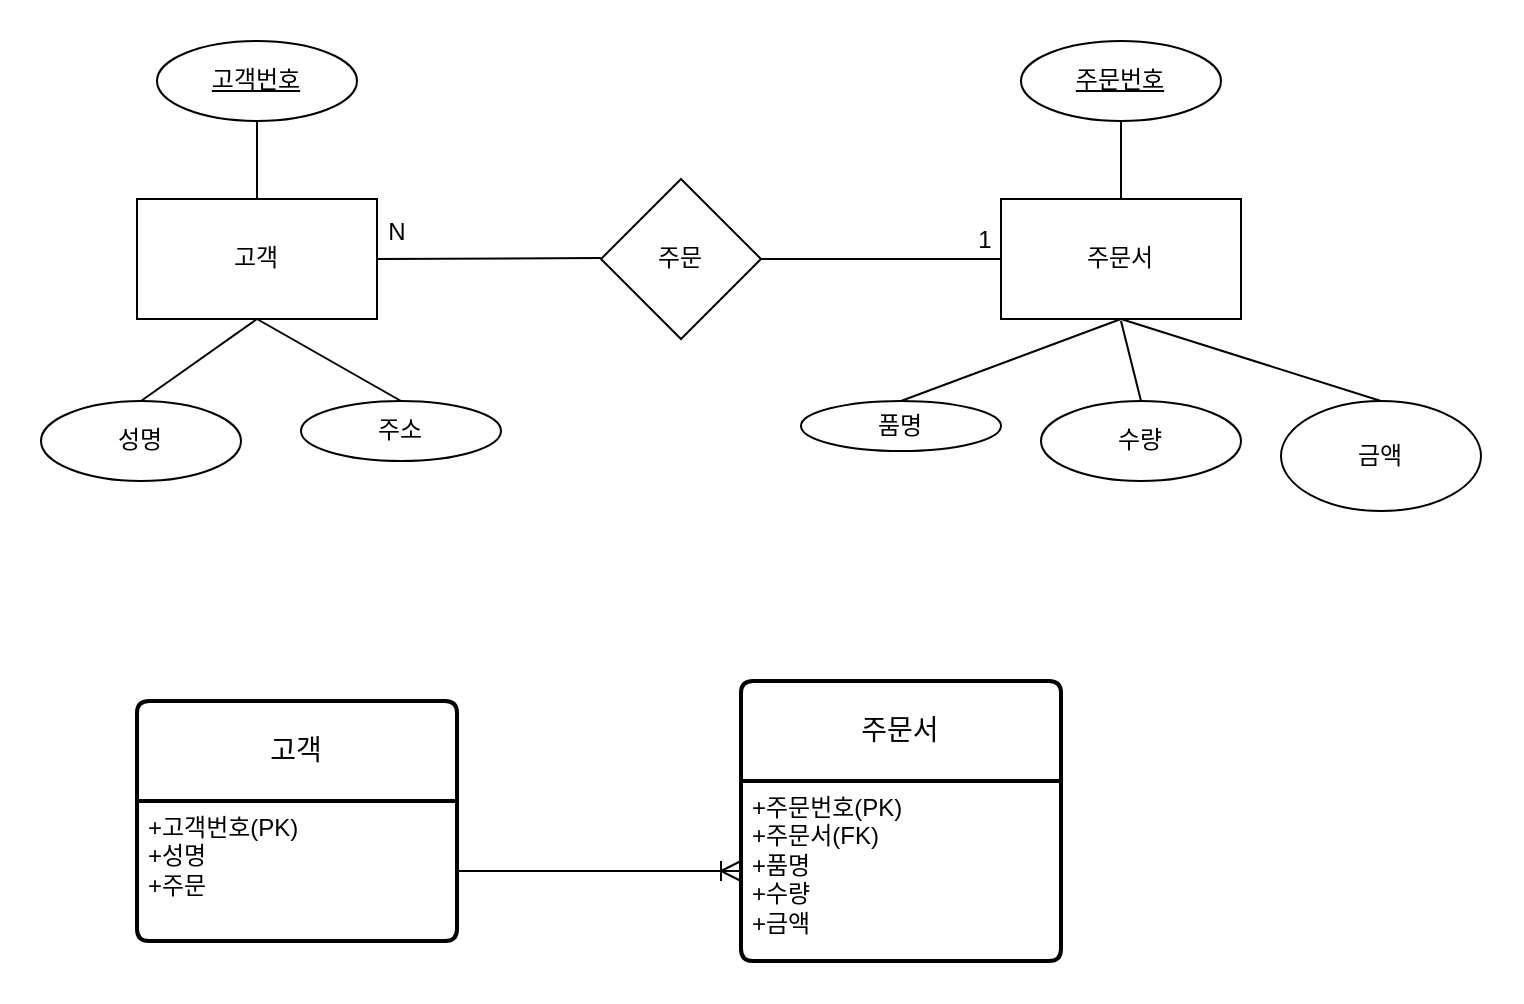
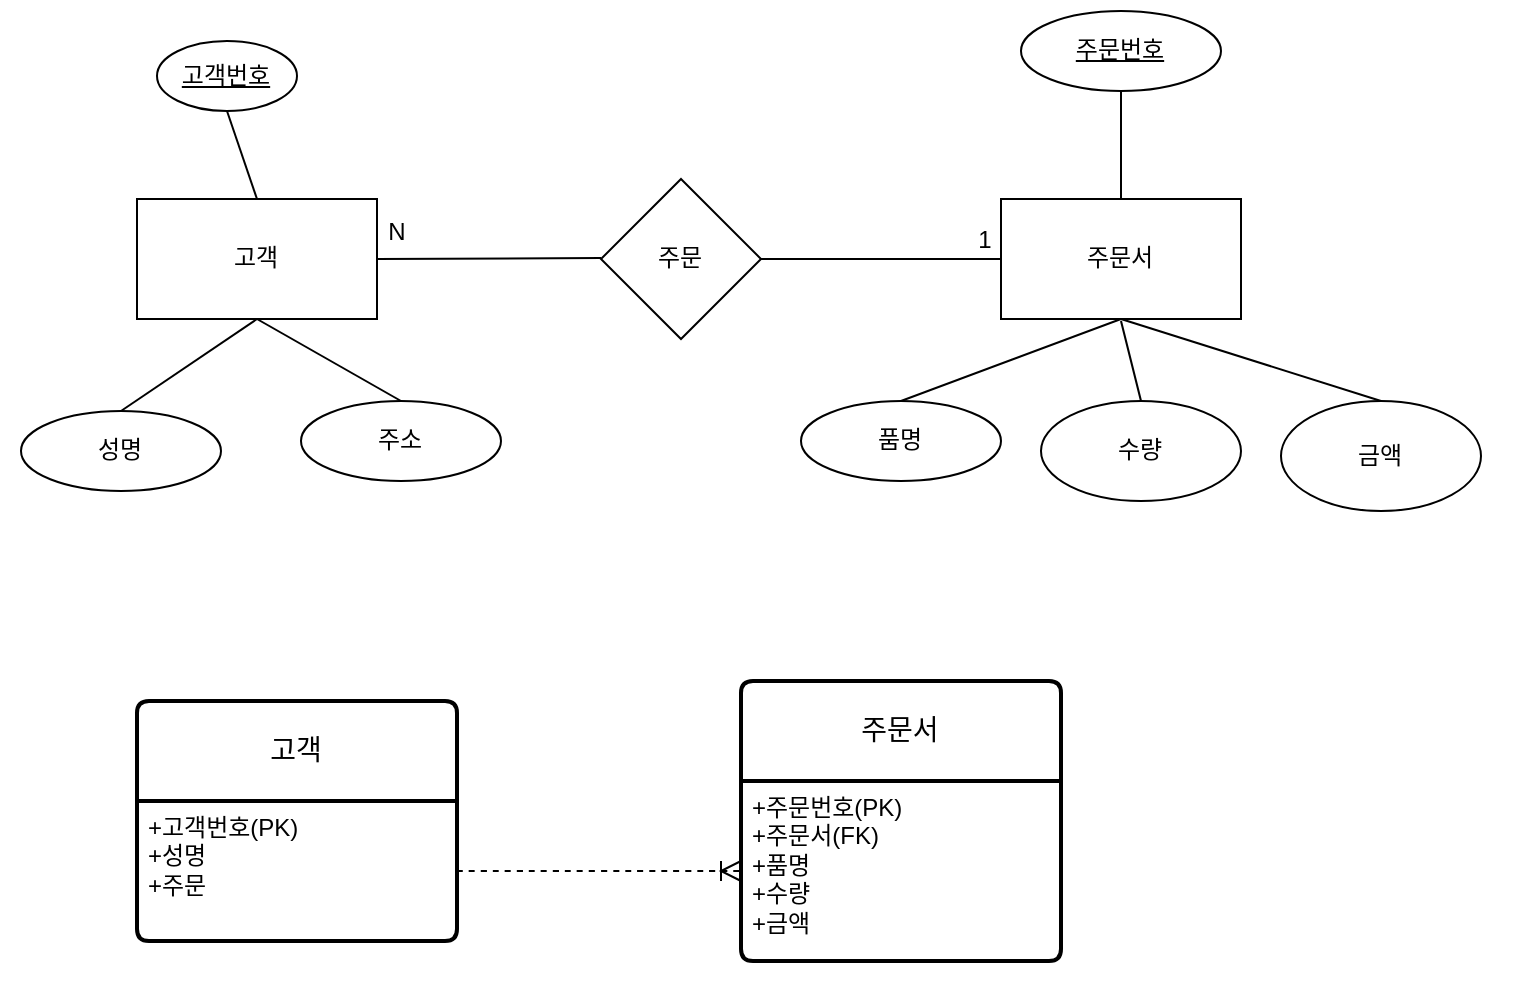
(257, 81) -> (227, 76)
(1121, 81) -> (1121, 51)
(901, 426) -> (901, 441)
(401, 431) -> (401, 441)
(141, 441) -> (121, 451)
(1141, 441) -> (1141, 451)
(597, 871) -> (597, 871)
